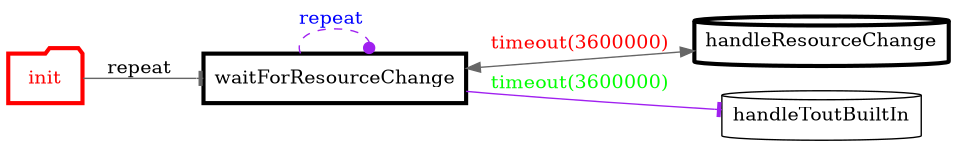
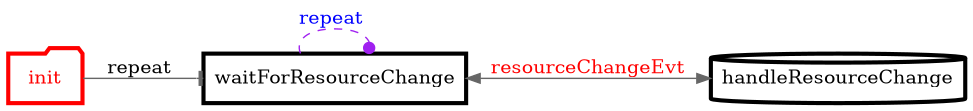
(580, 43) -> (588, 68)
(822, 116) -> none
